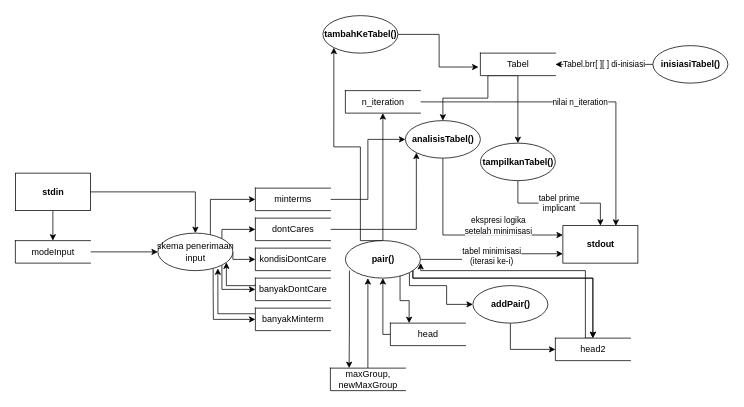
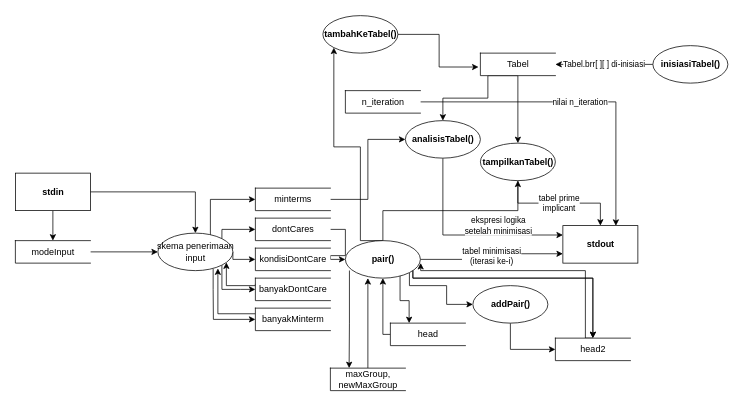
(415, 229) -> (345, 255)
(383, 231) -> (452, 210)
